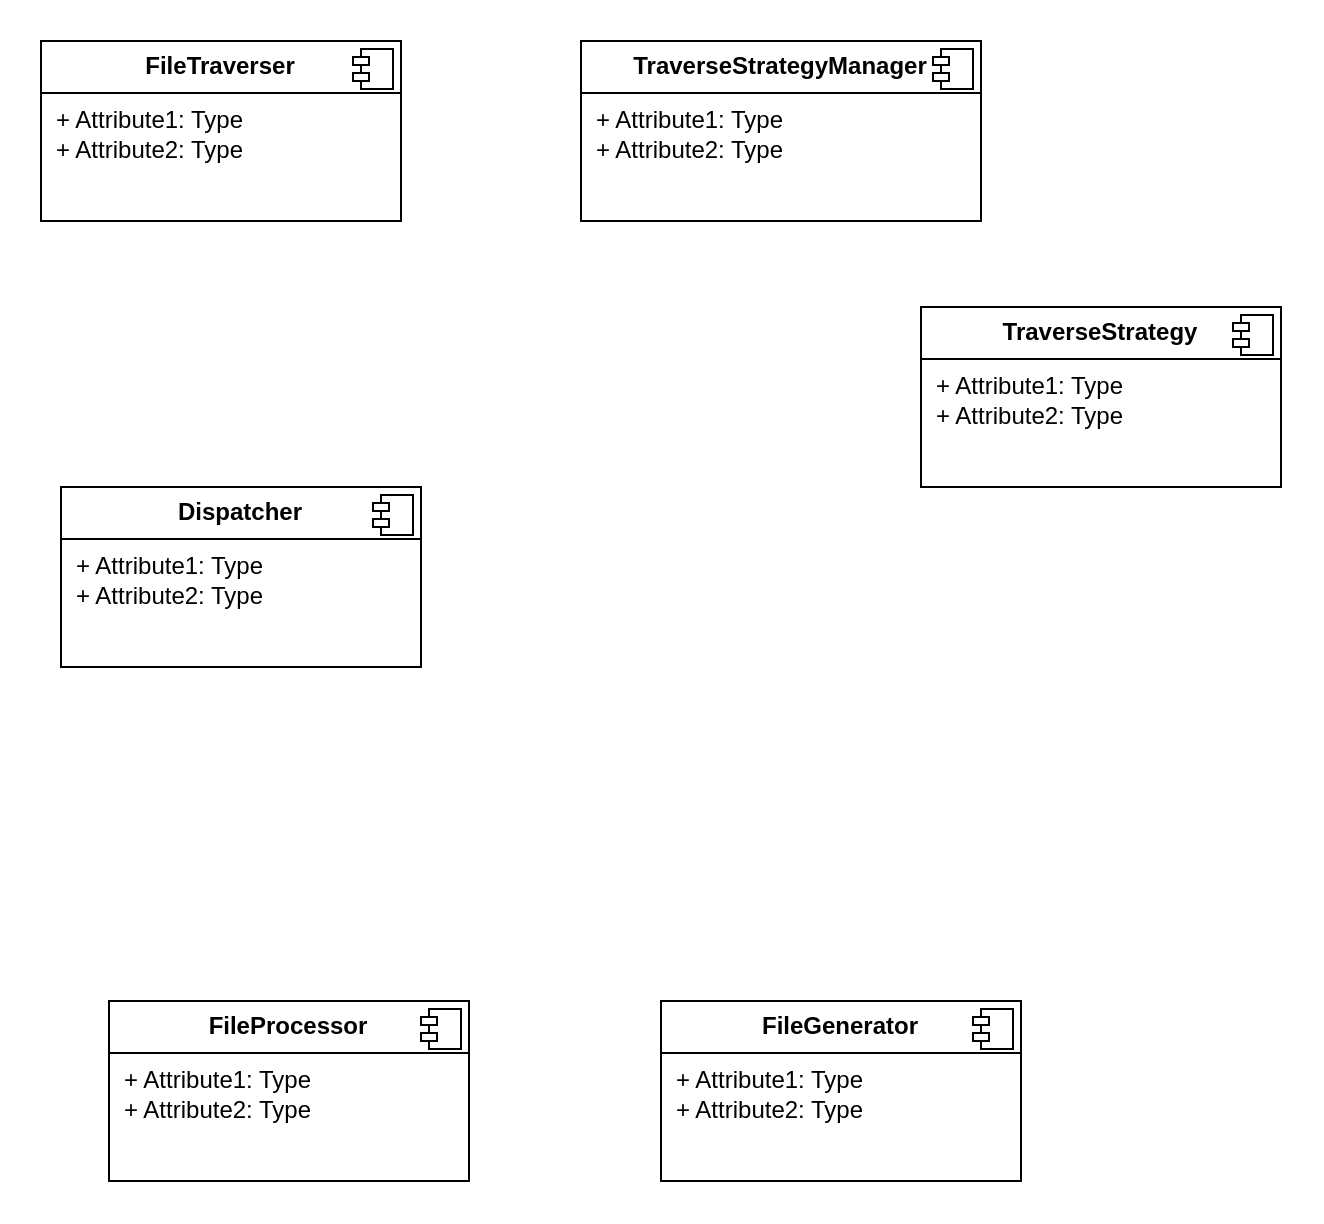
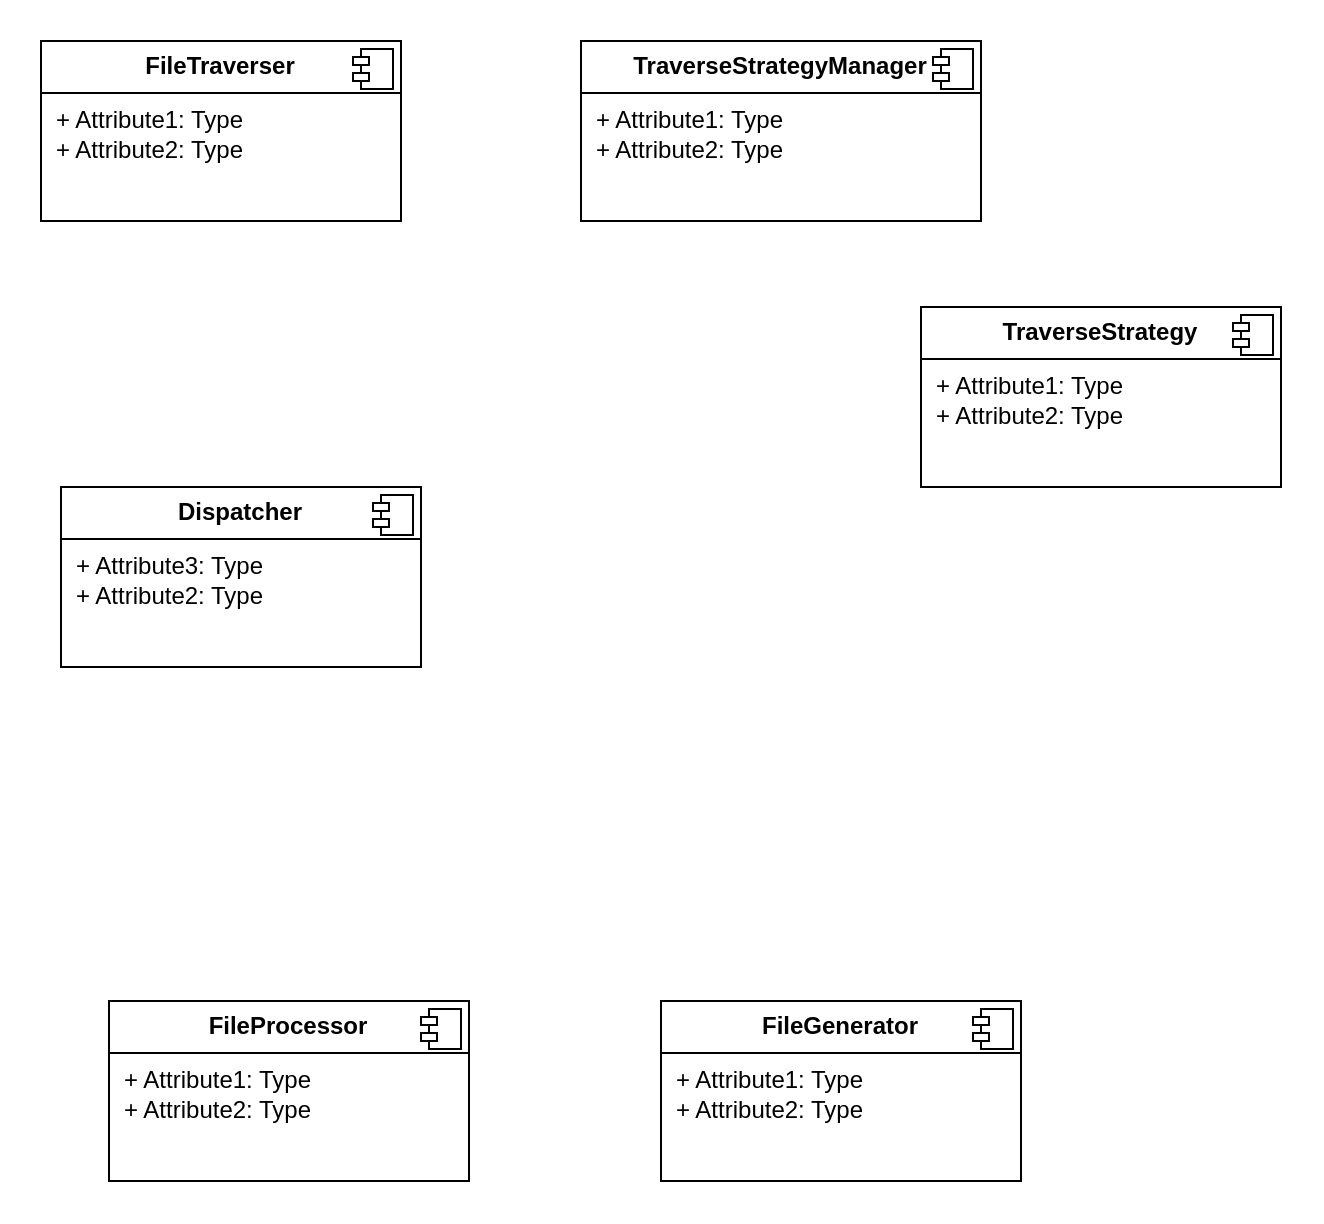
(169, 487) -> (169, 487)
